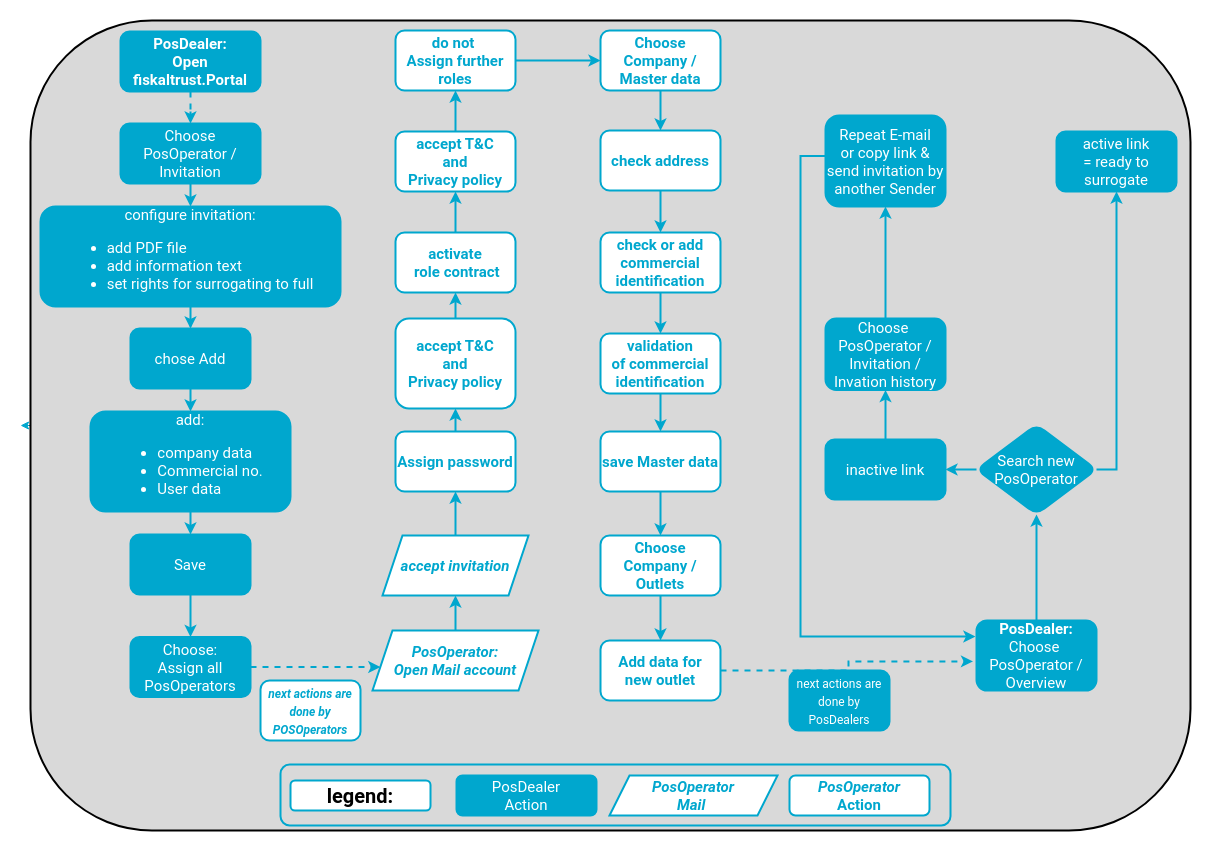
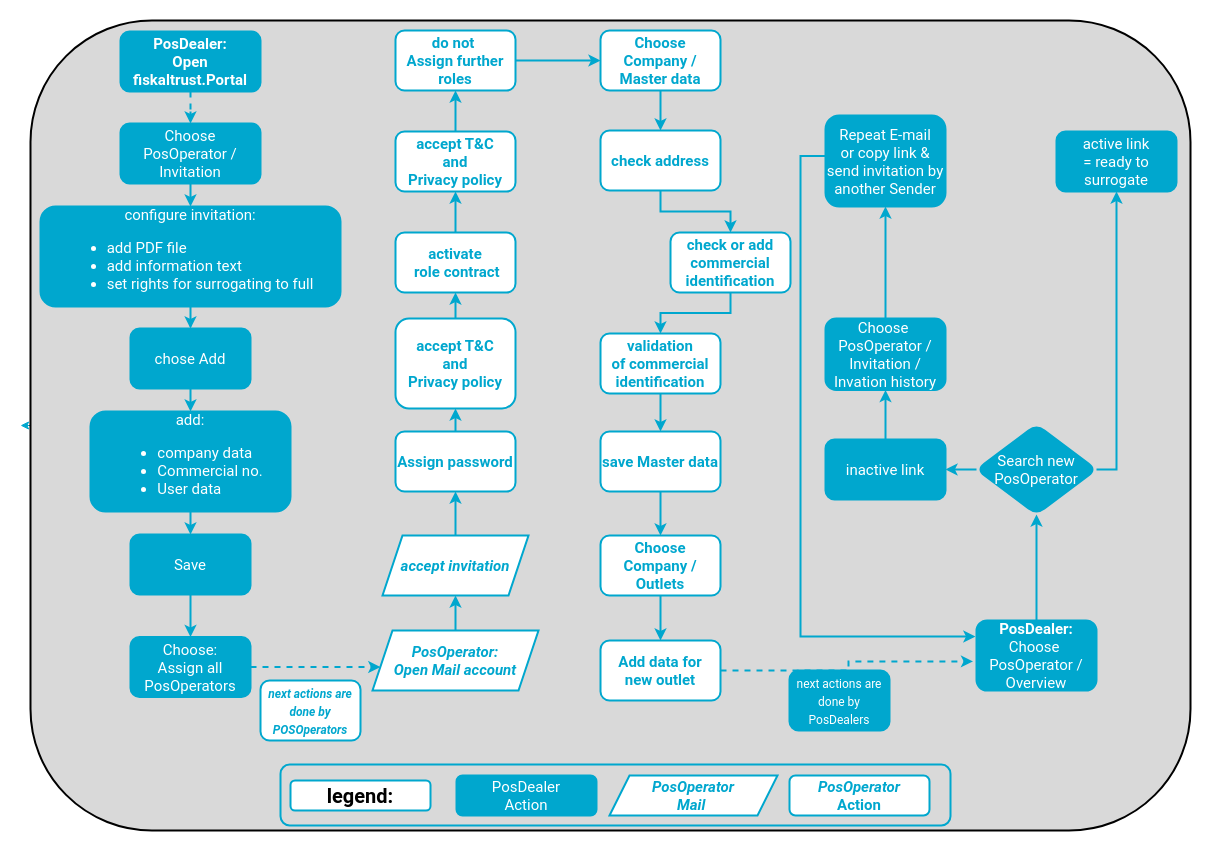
(661, 263) -> (731, 263)
